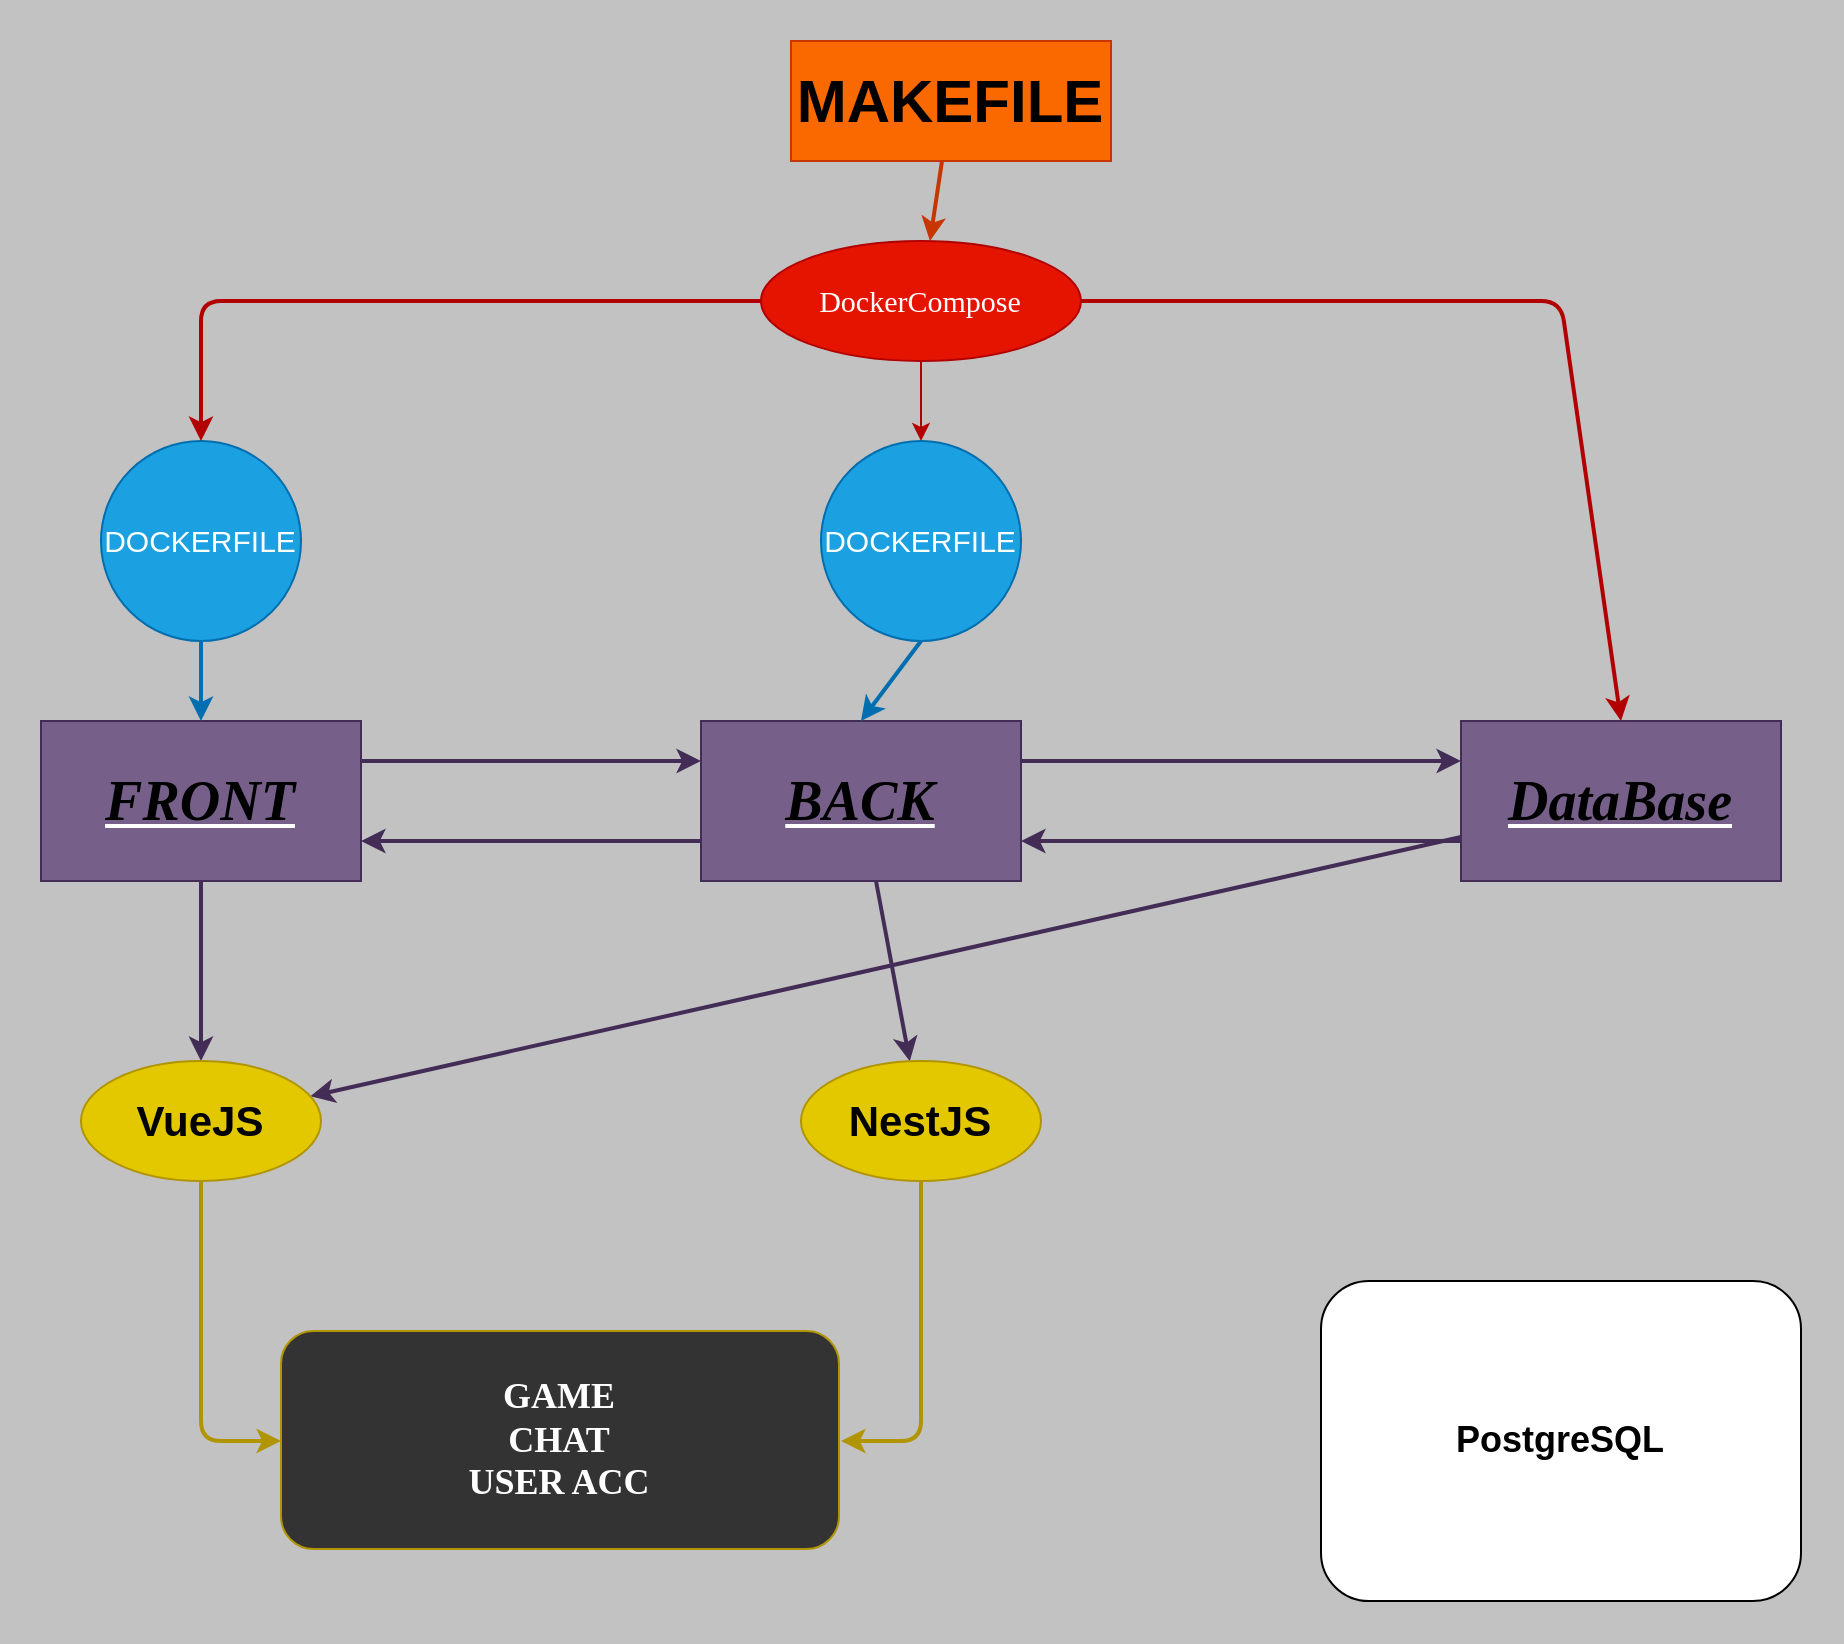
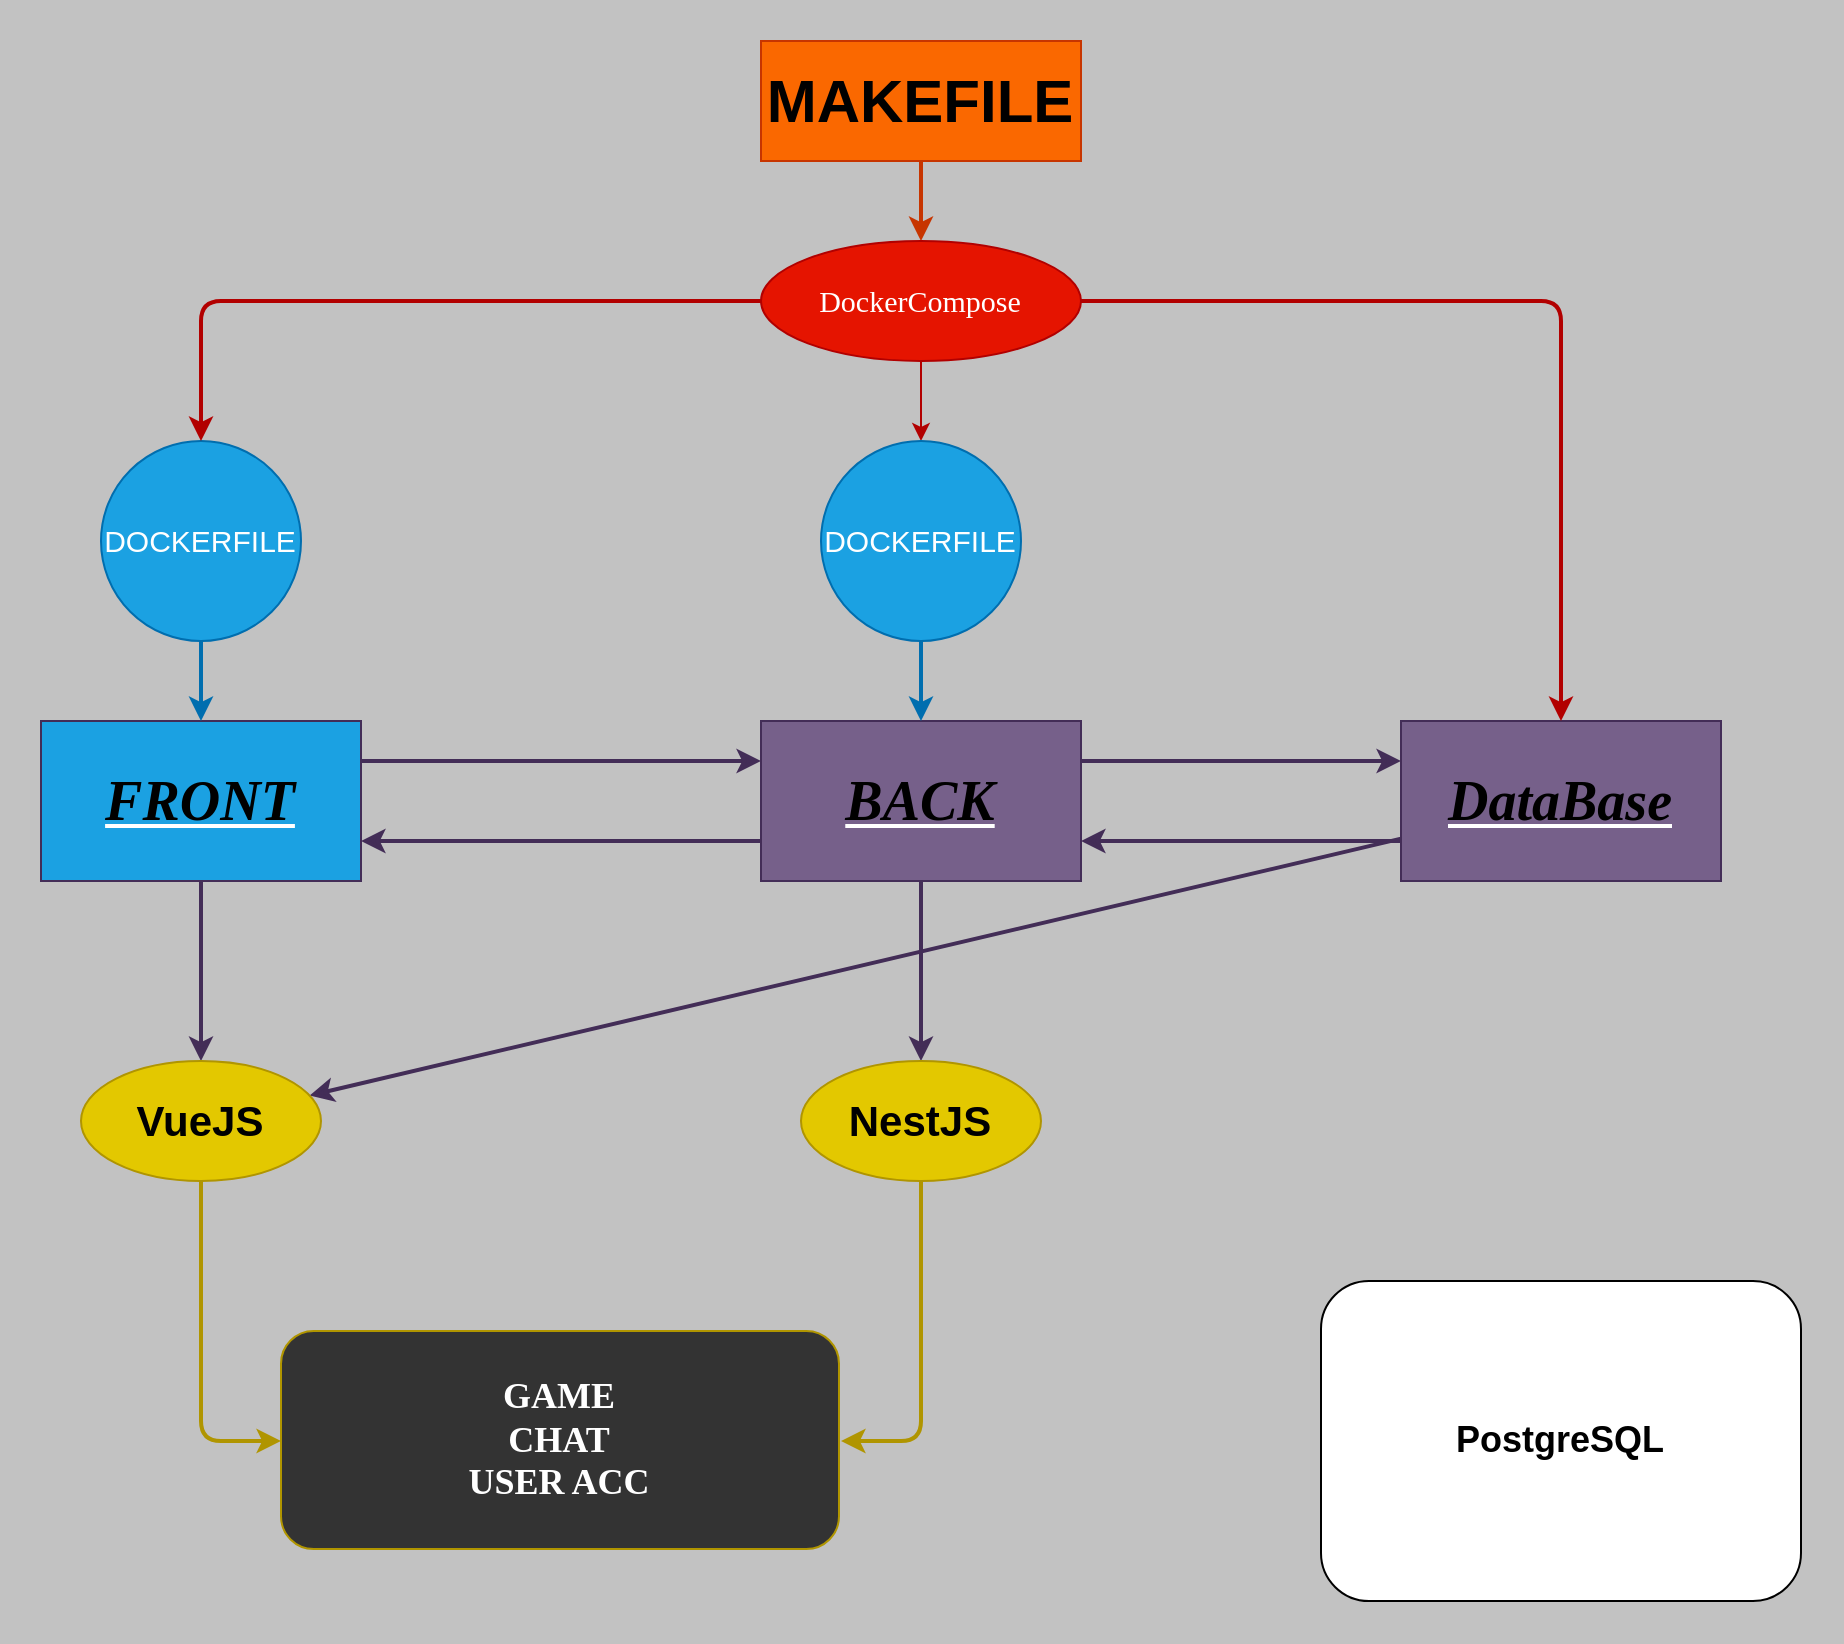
(951, 101) -> (921, 101)
(201, 801) -> (201, 801)
(861, 801) -> (921, 801)
(1621, 801) -> (1561, 801)
